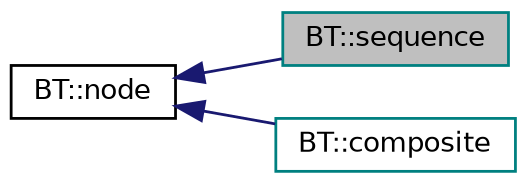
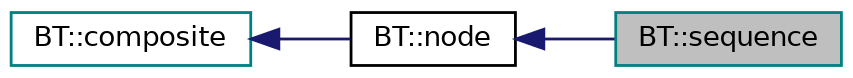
(239, 117) -> (315, 39)
